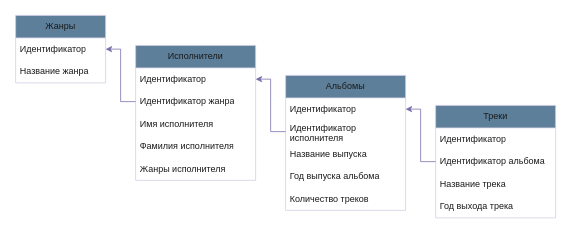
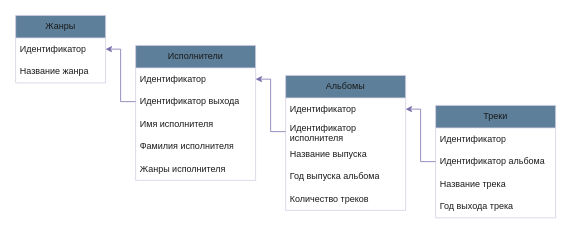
(187, 102) -> (189, 102)
